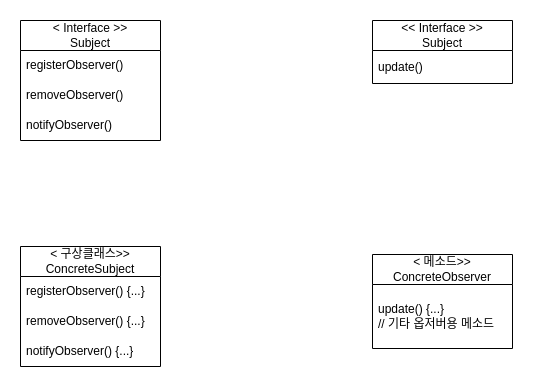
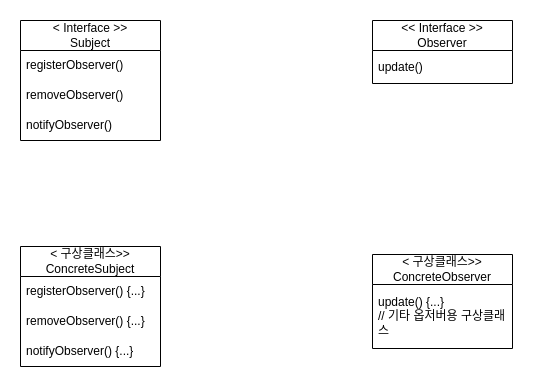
(443, 36) -> (443, 36)
(443, 270) -> (443, 270)
(444, 317) -> (444, 317)
